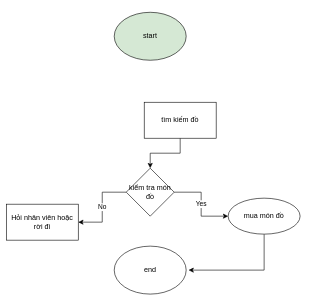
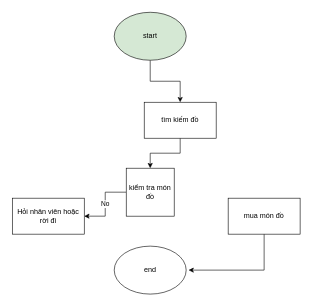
none -> (179, 81)
(150, 192) -> (150, 192)
(201, 199) -> none
(264, 216) -> (264, 216)
(42, 222) -> (48, 216)
